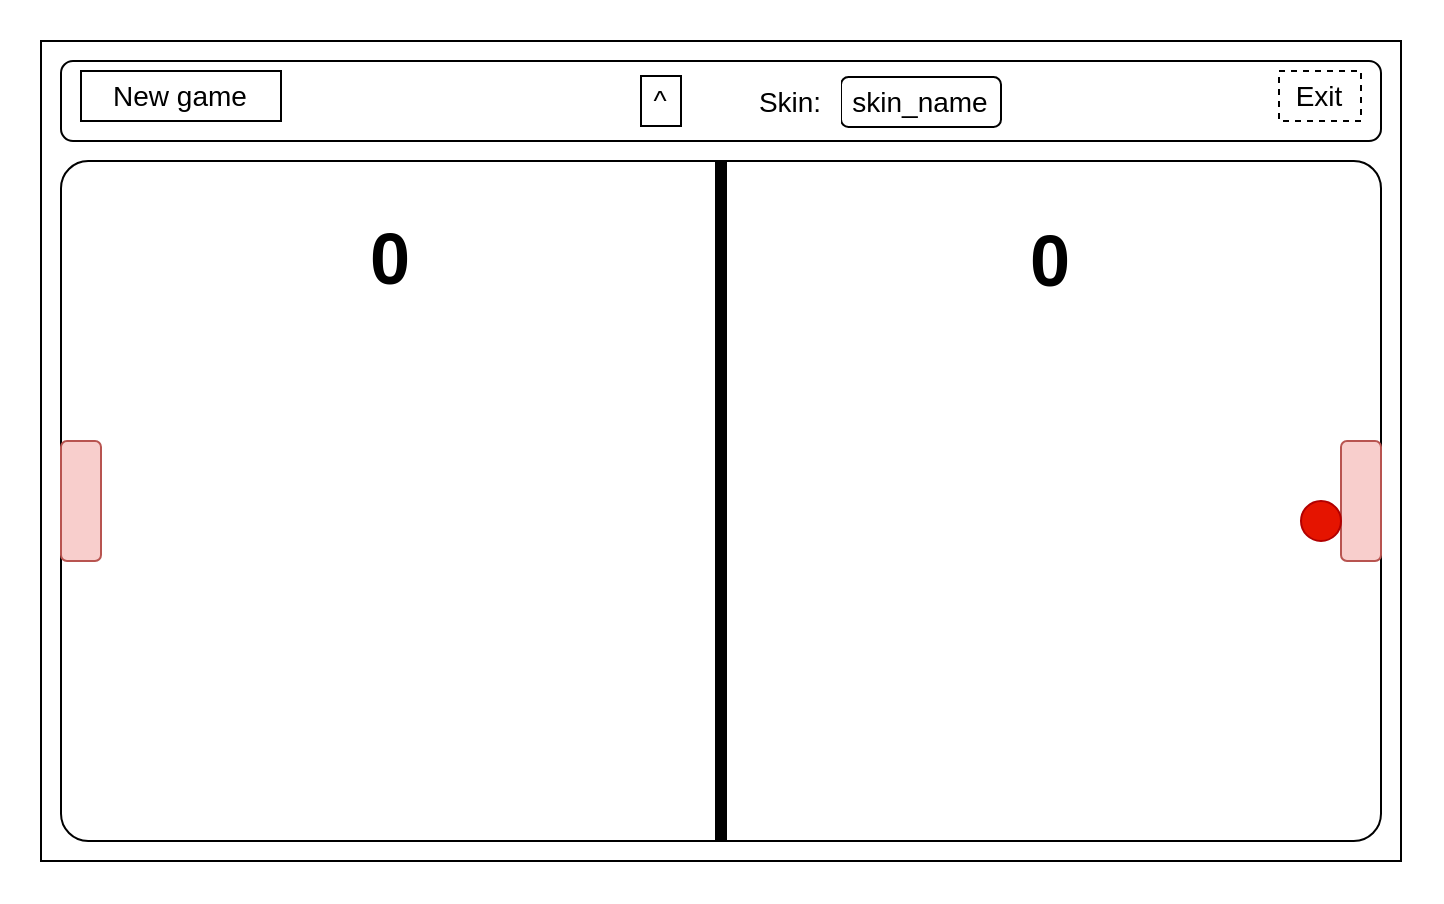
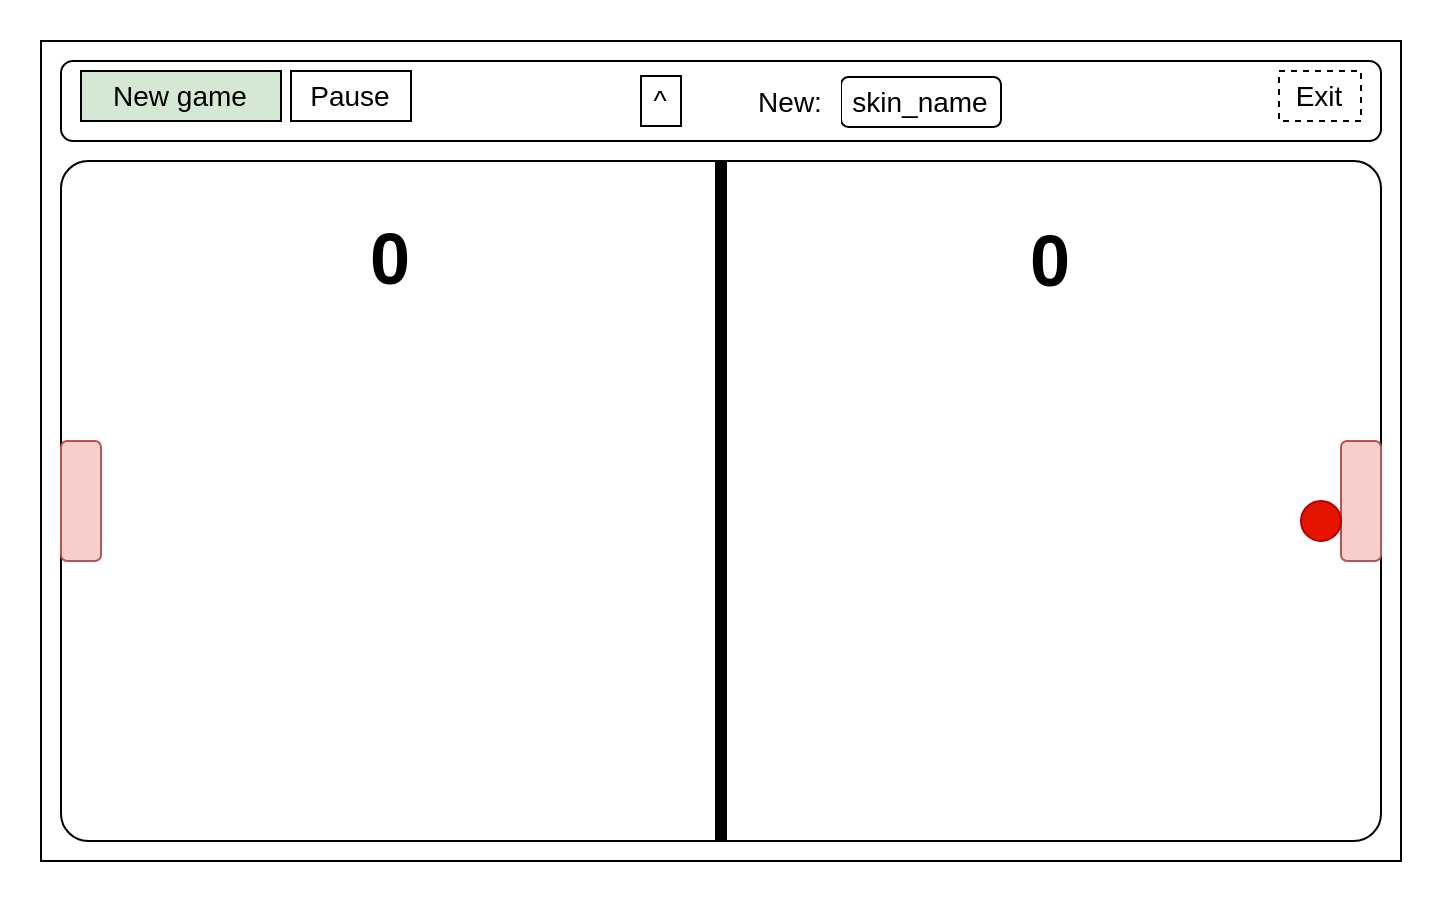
(181, 96) -> (181, 96)
none -> (351, 96)
(791, 103) -> (791, 103)
